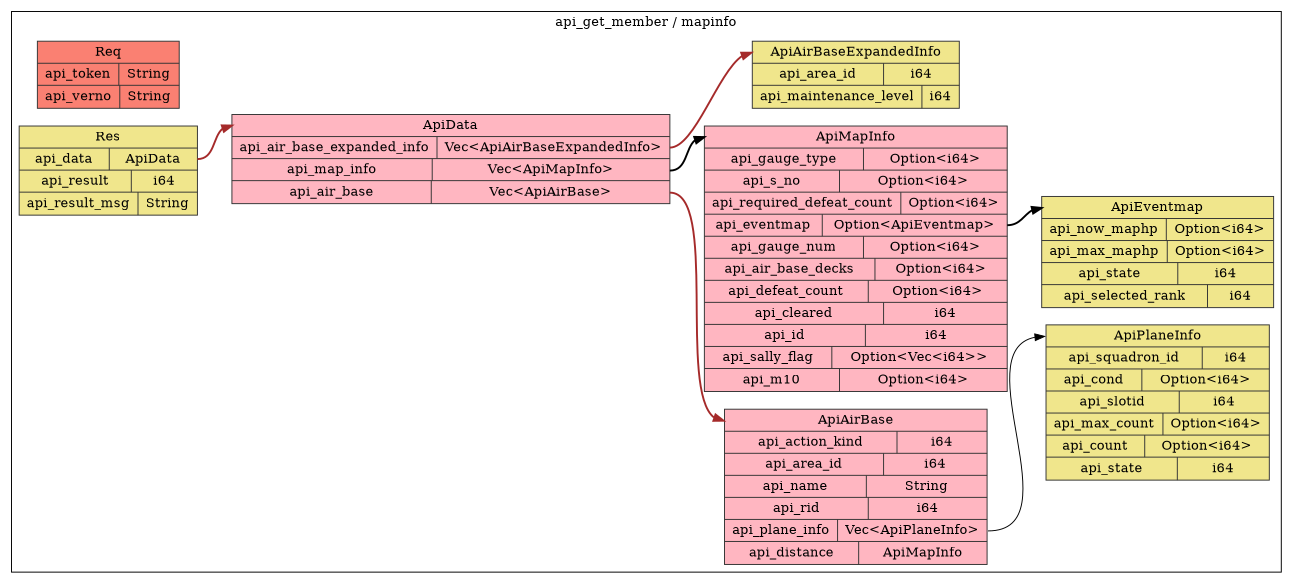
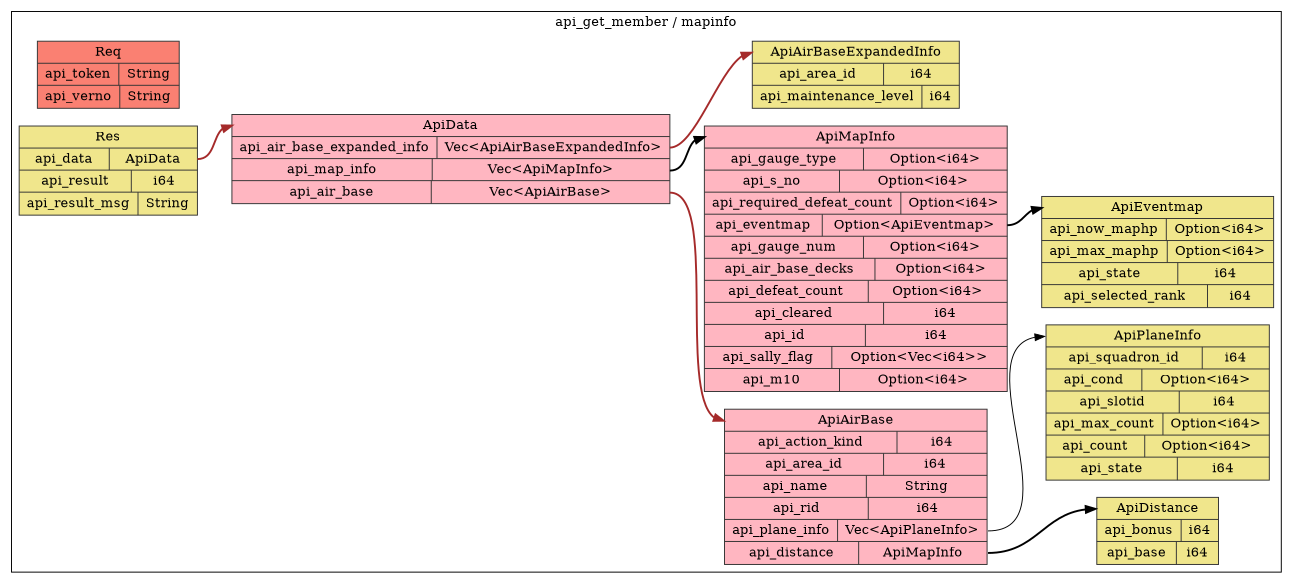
none -> (1158, 531)
